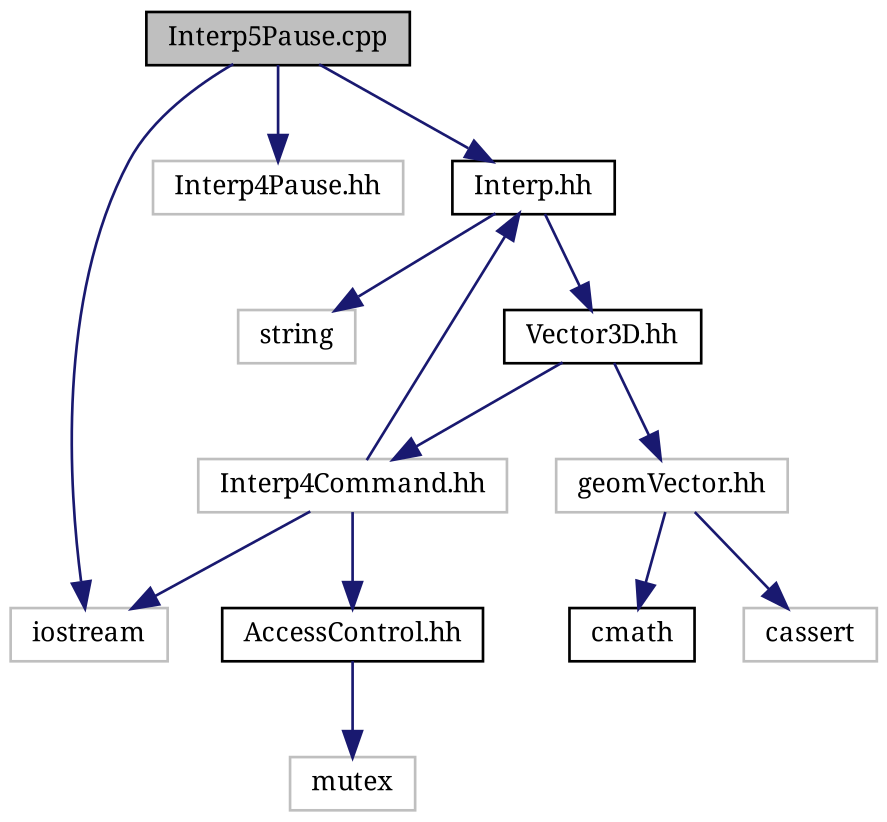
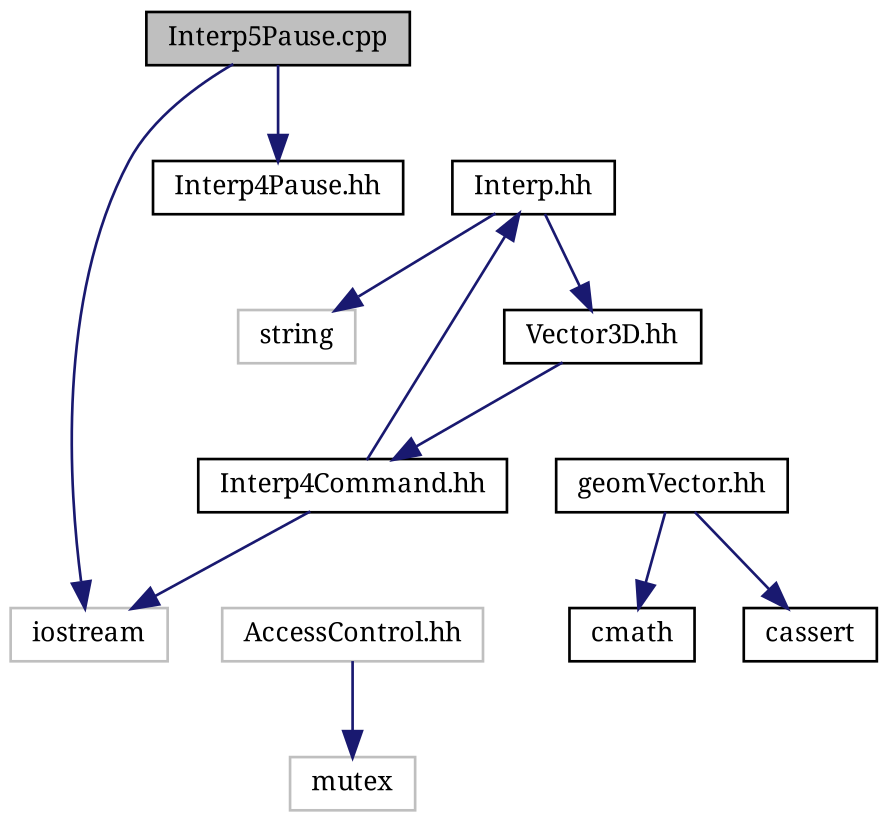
(394, 106) -> none
(278, 188) -> (278, 188)
(632, 399) -> none
(353, 486) -> (353, 486)
(672, 486) -> (672, 486)
(353, 547) -> none
(353, 635) -> (353, 635)
(810, 635) -> (810, 635)
